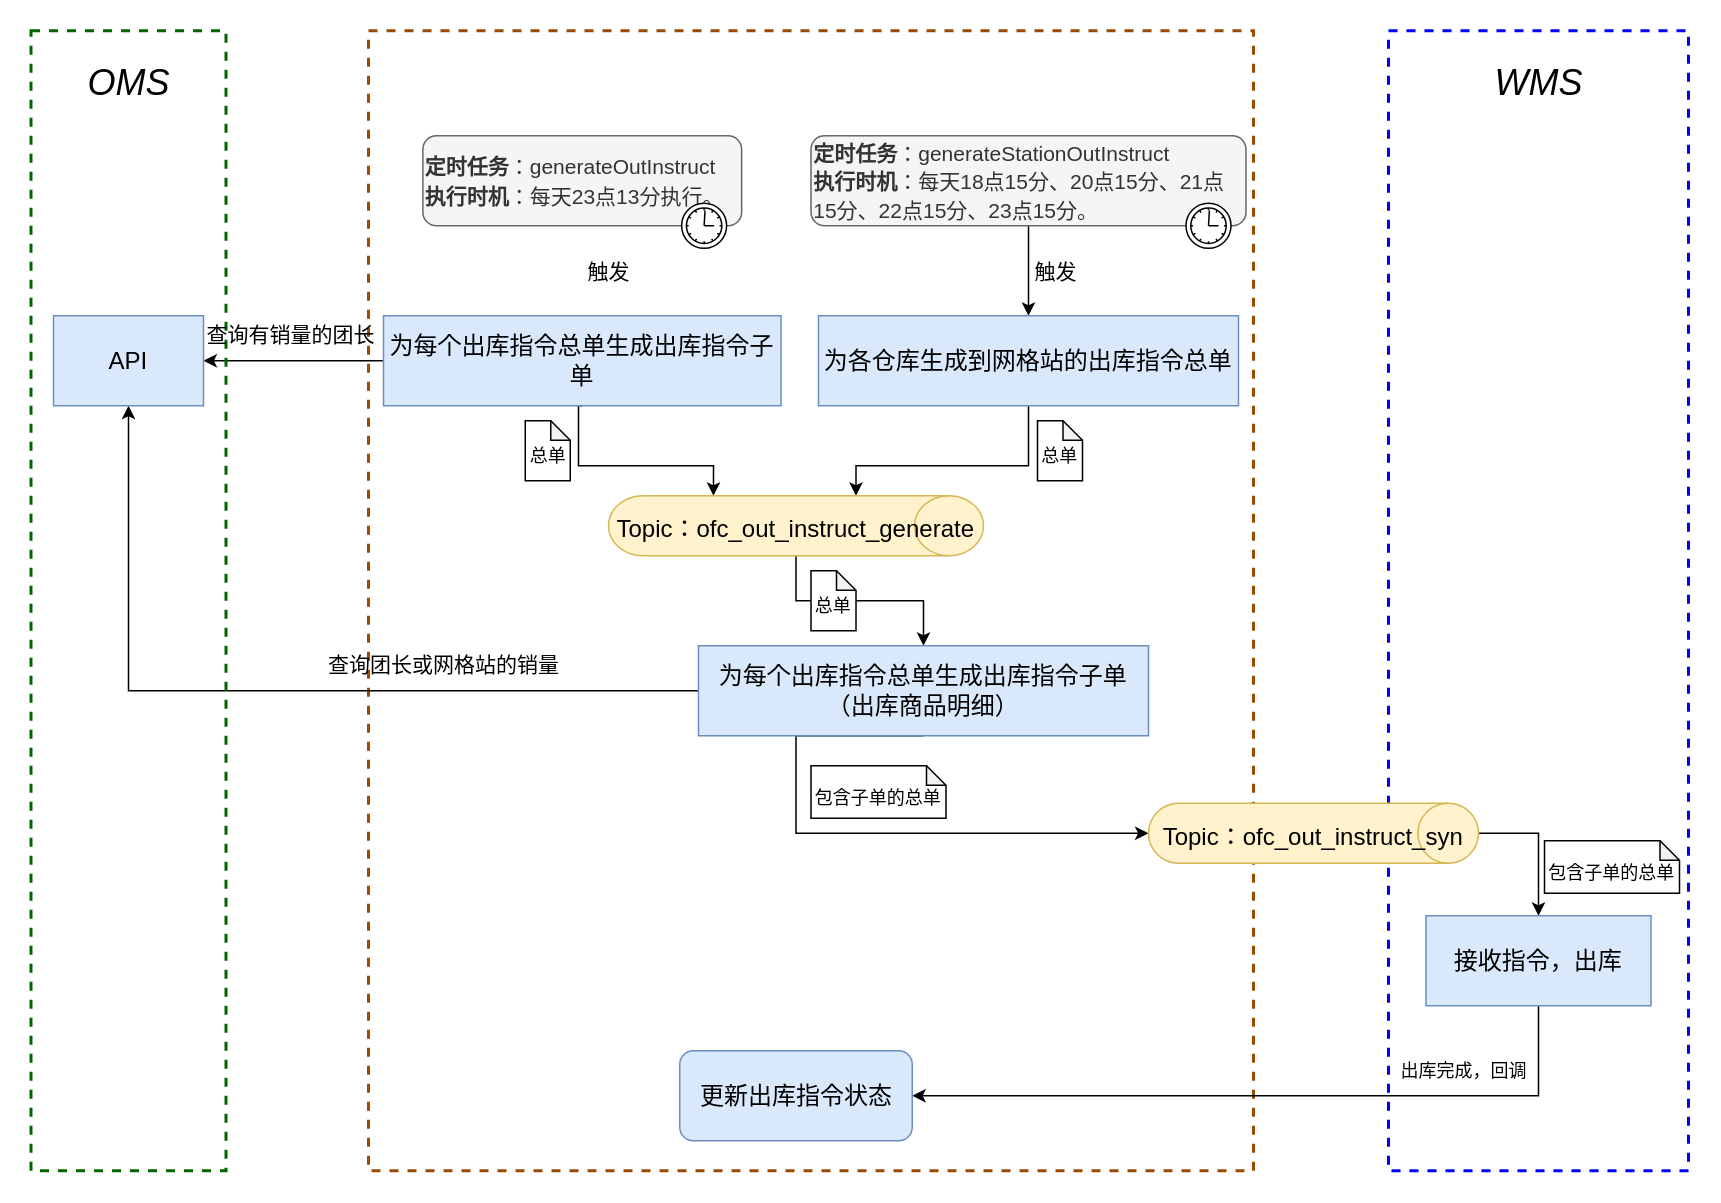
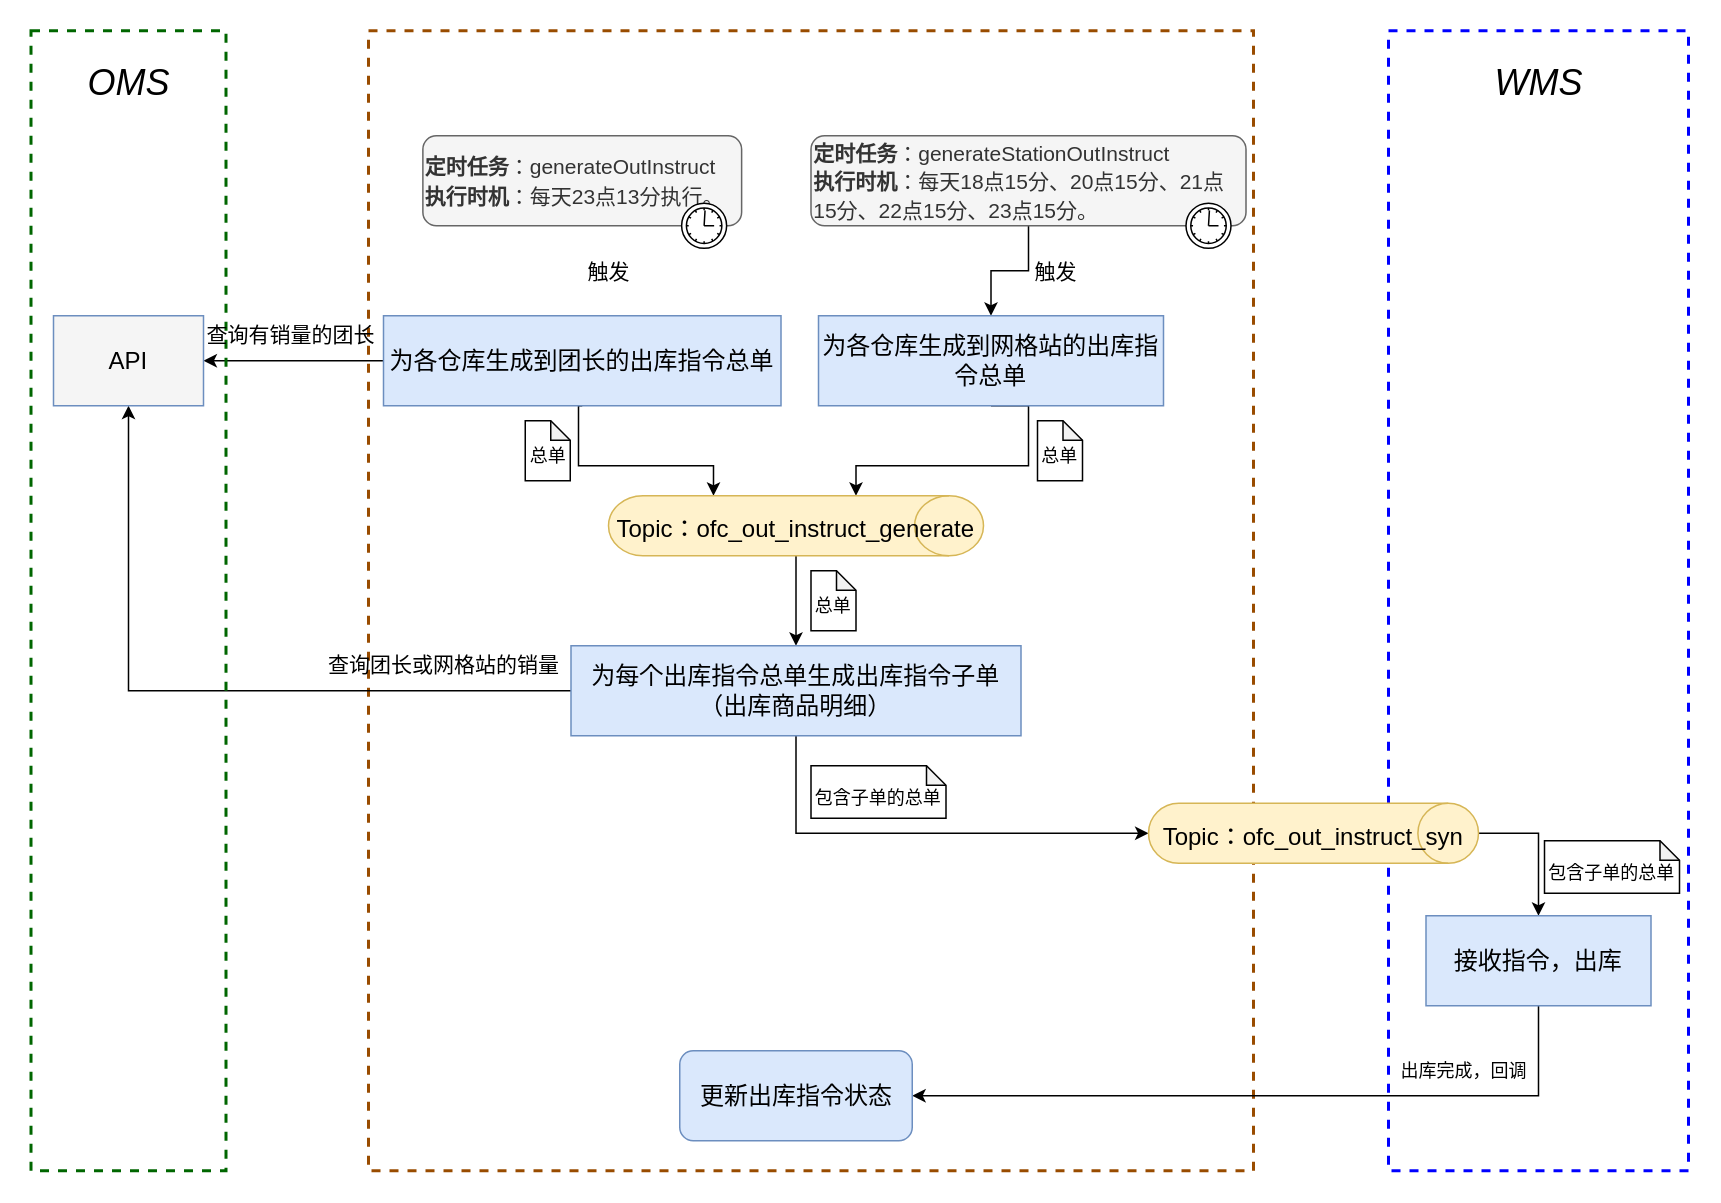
(128, 361) -> (128, 361)
(582, 361) -> (582, 361)
(1028, 361) -> (991, 361)
(923, 691) -> (796, 691)
